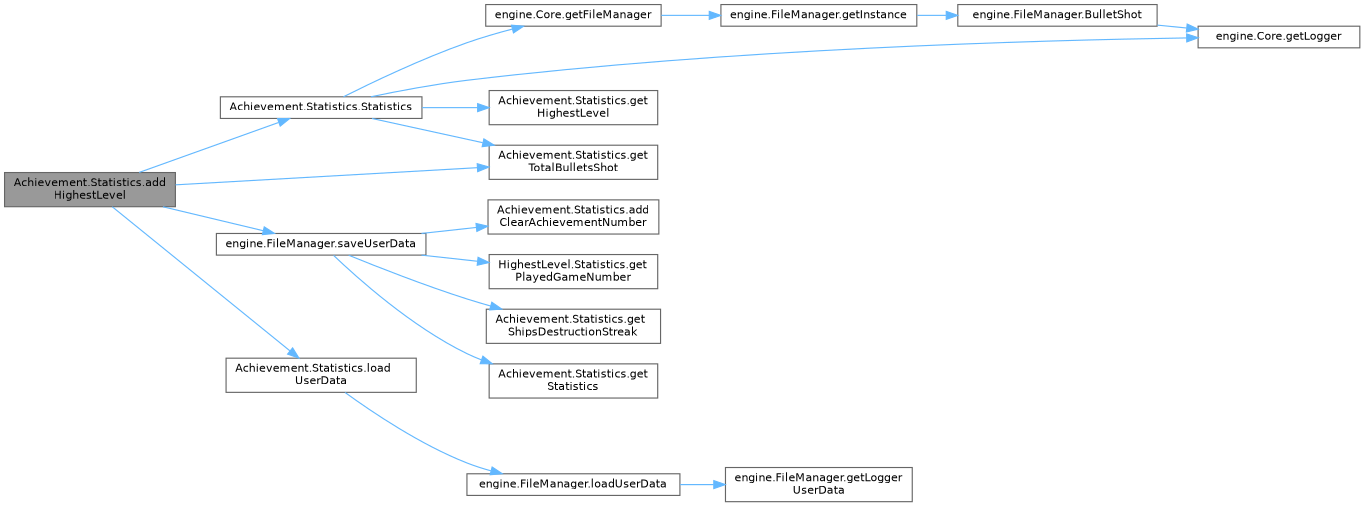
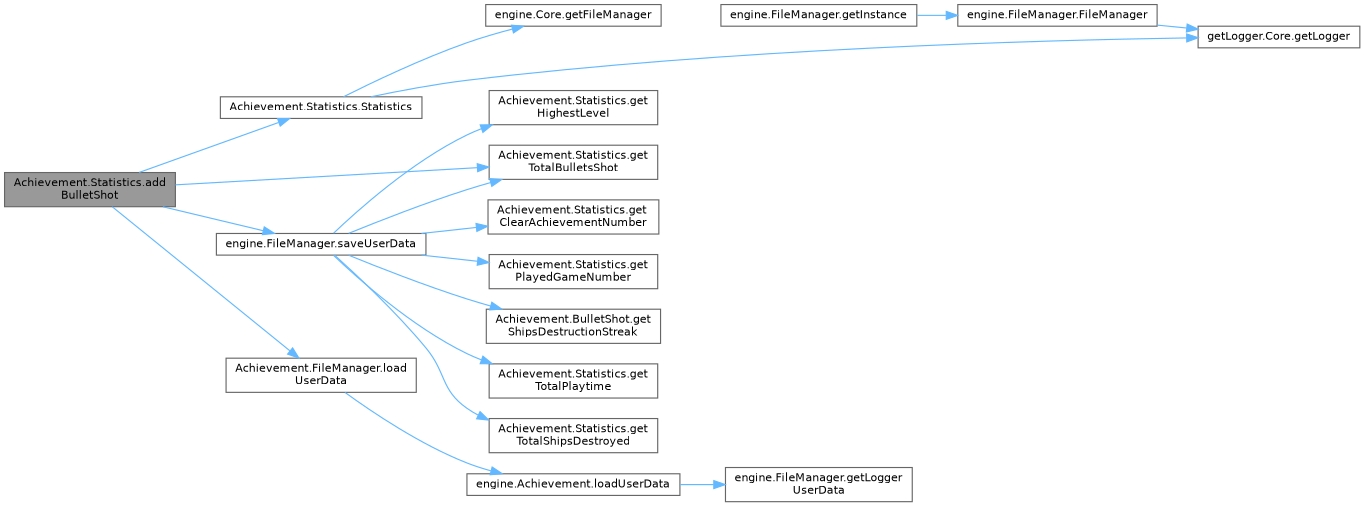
(685, 15) -> none
(1057, 15) -> (1057, 15)
(1279, 37) -> (1279, 37)
(450, 108) -> (396, 180)
(427, 131) -> (419, 206)
(90, 190) -> (90, 190)
(573, 217) -> (573, 217)
(573, 272) -> (573, 272)
(573, 326) -> (573, 326)
(321, 375) -> (321, 375)
(573, 381) -> (573, 381)
none -> (573, 436)
(573, 485) -> (573, 485)
